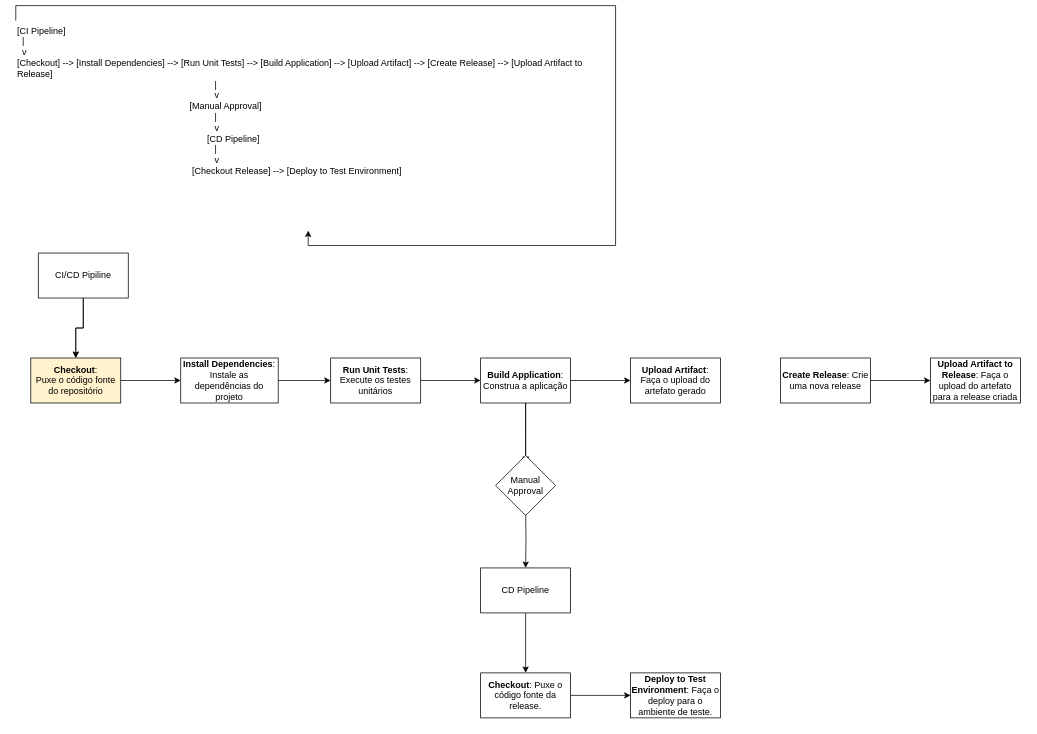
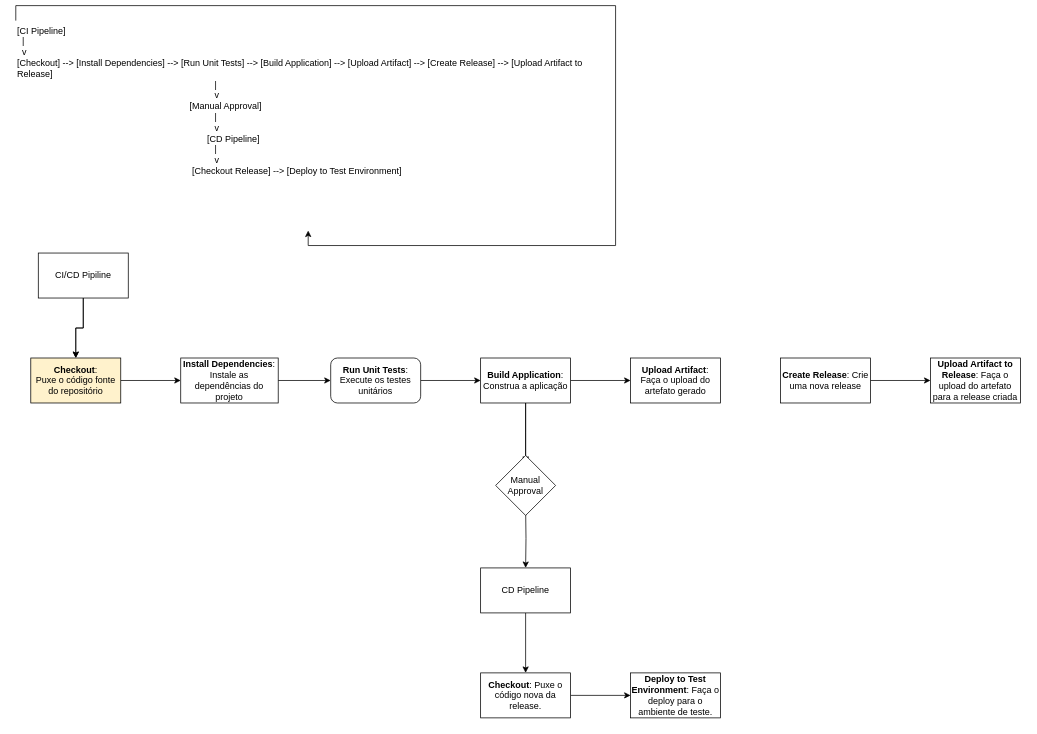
(375, 381) -> (375, 381)
(525, 696) -> (525, 696)
